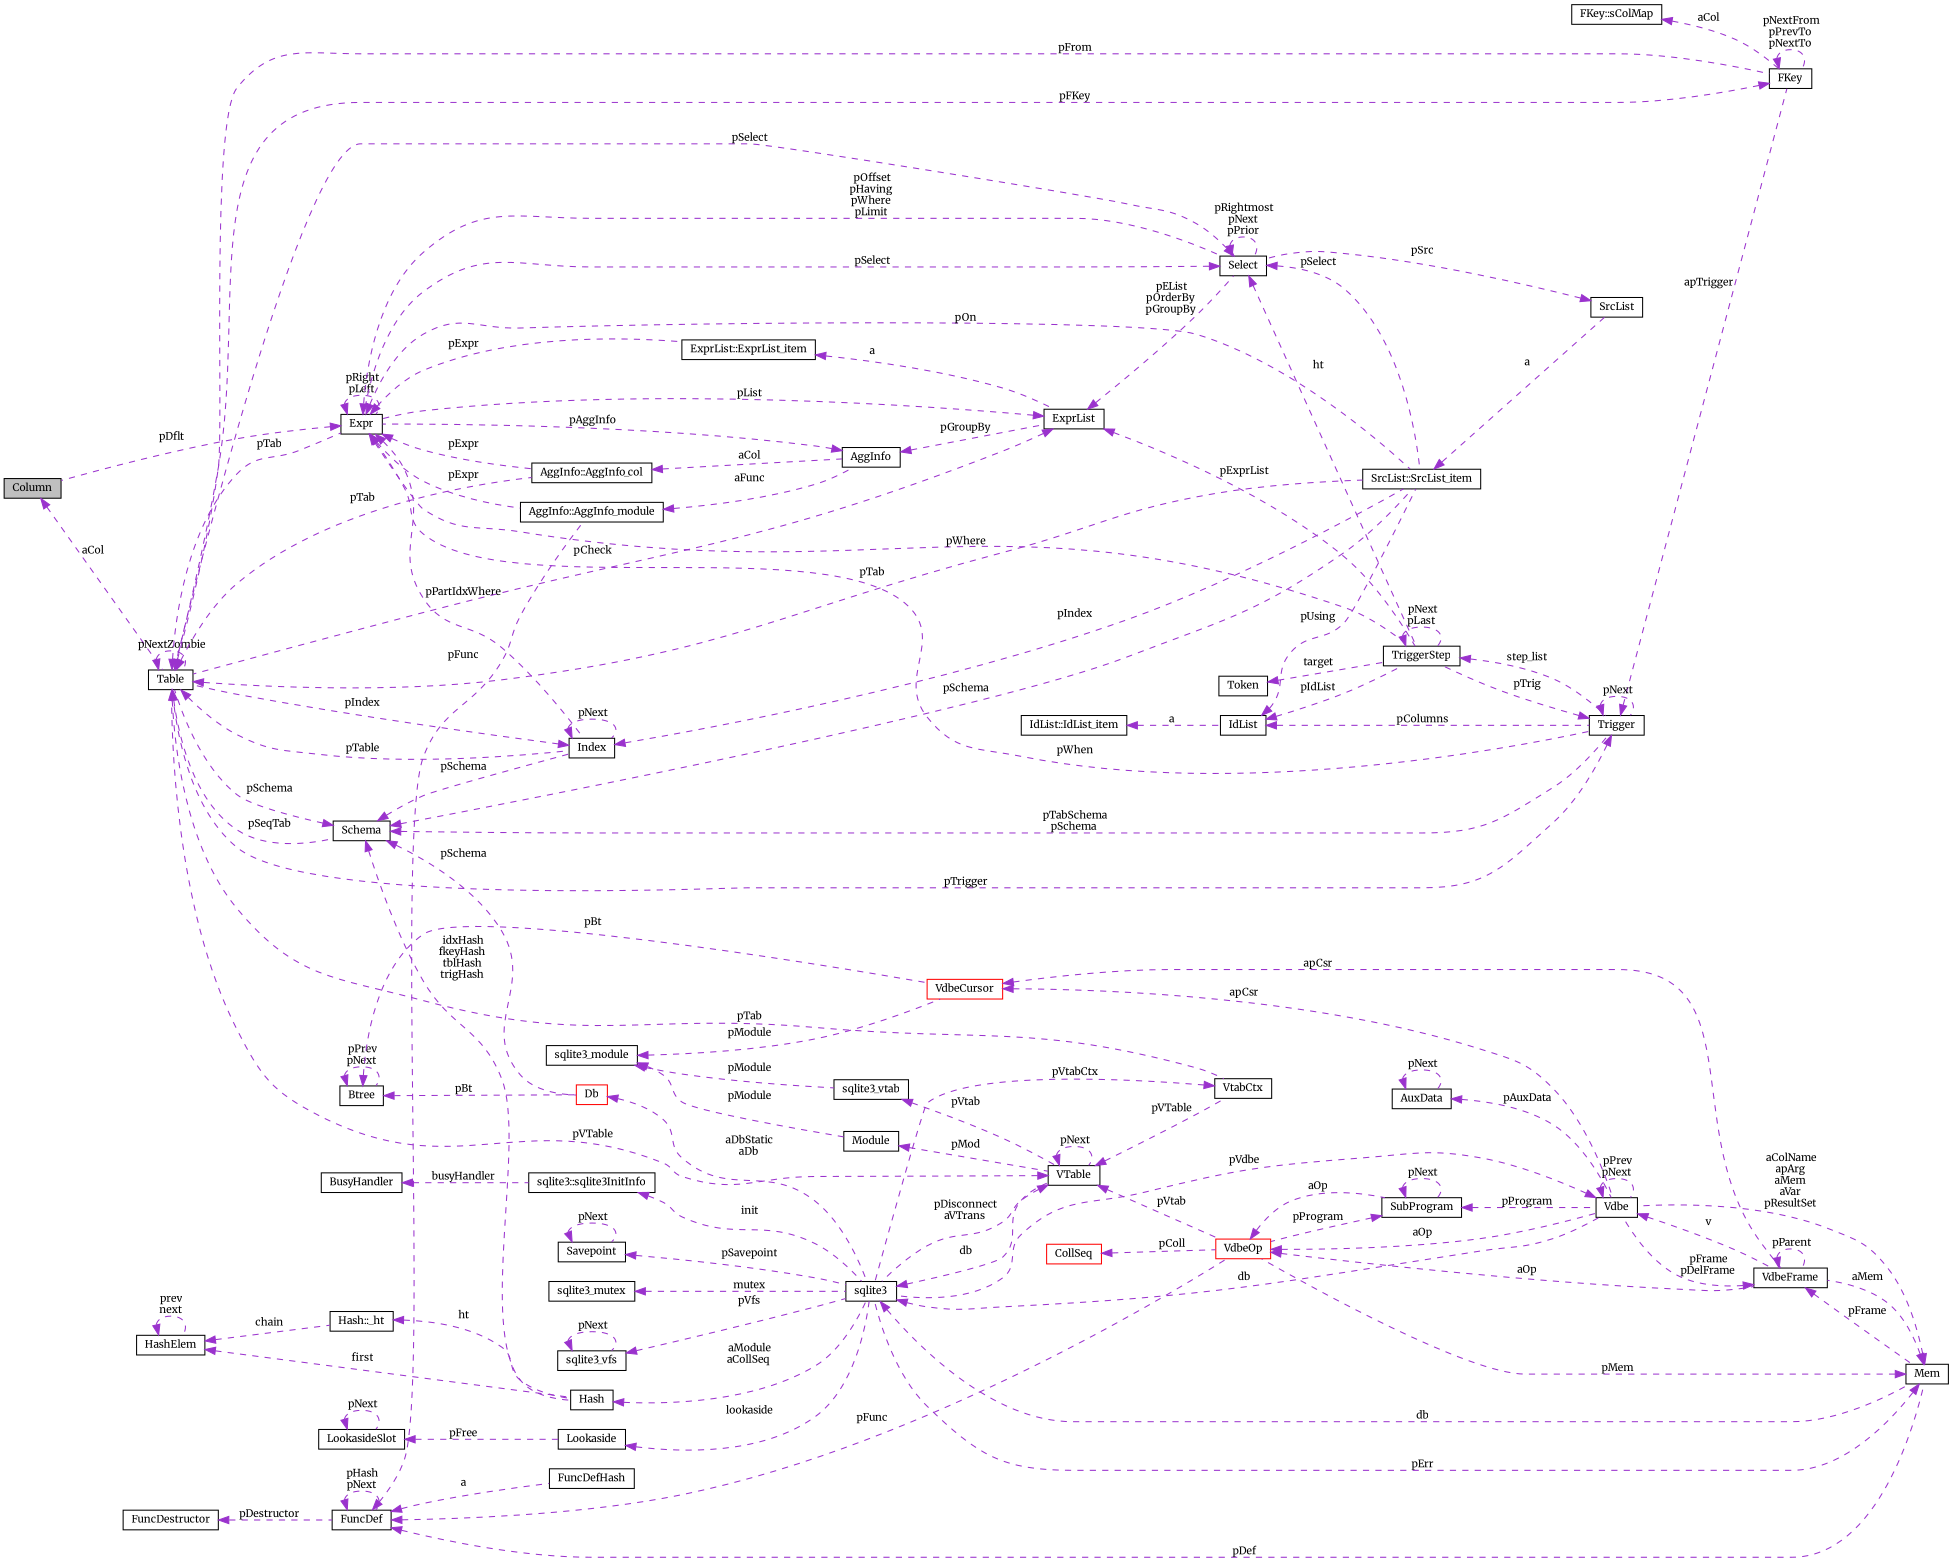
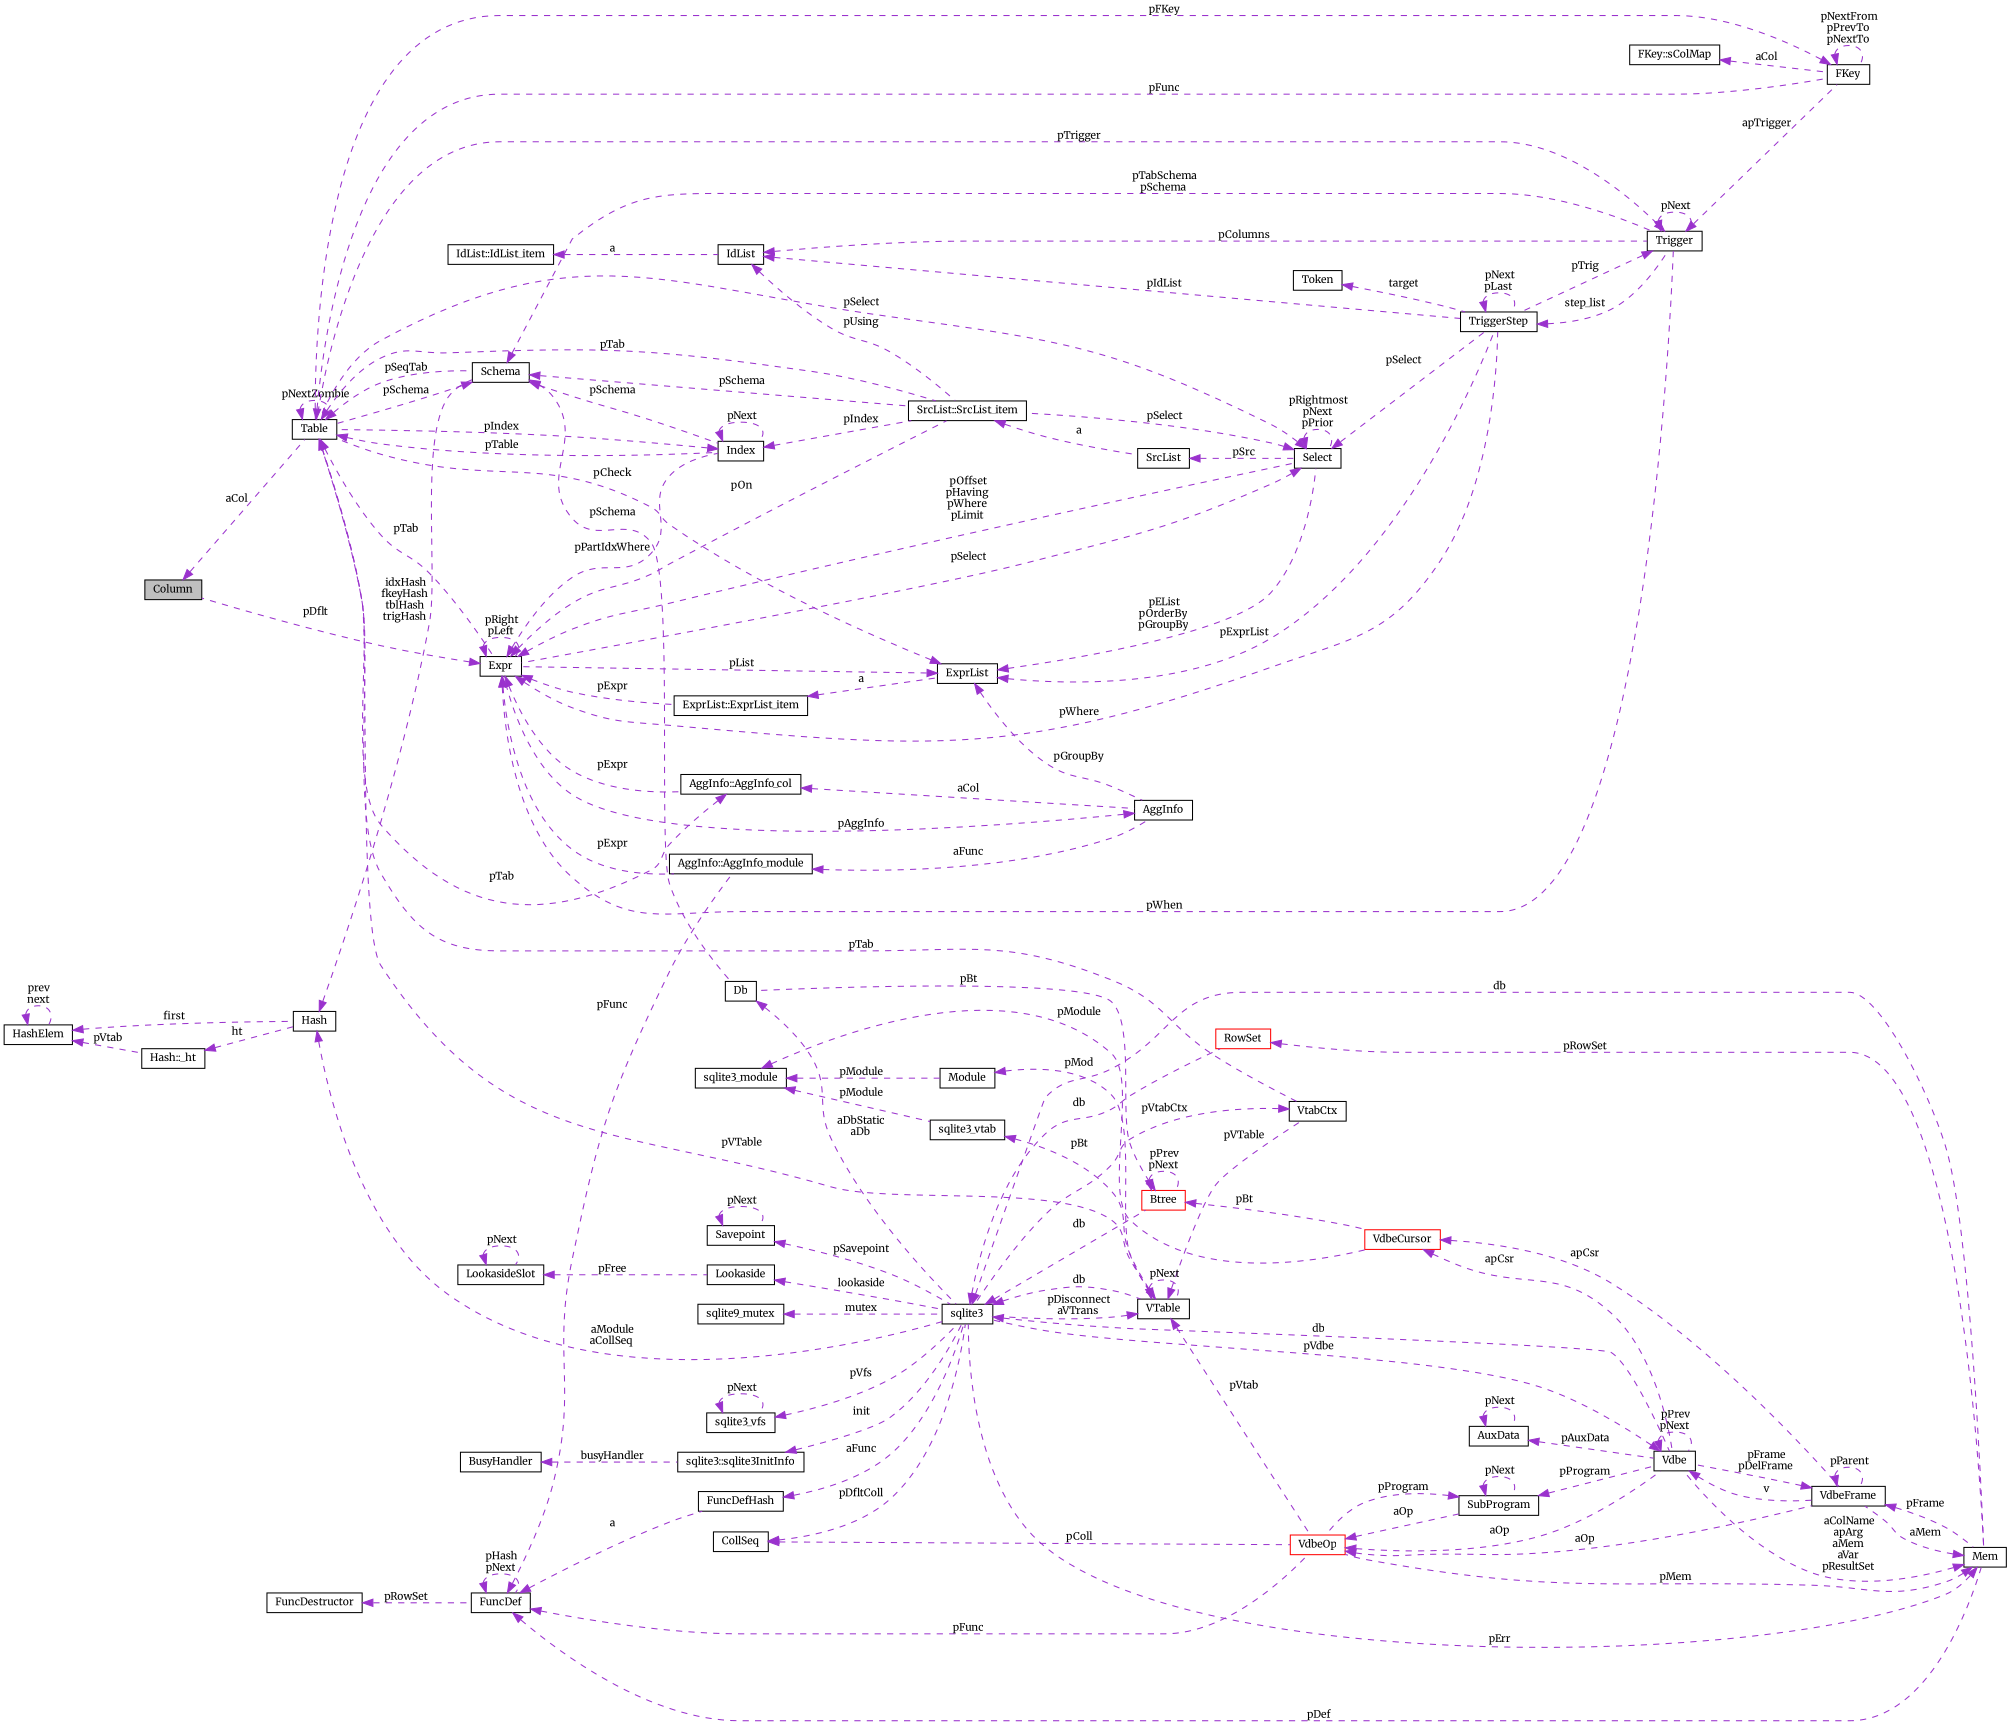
(1074, 48) -> (1164, 88)
(1317, 366) -> (1403, 361)
(977, 437) -> (1049, 765)
(332, 528) -> (396, 841)
none -> (1243, 1039)
(592, 1095) -> (741, 991)
(362, 1096) -> (1164, 1200)
(965, 1102) -> (1078, 1144)
(508, 1124) -> (416, 689)
(1074, 1254) -> (741, 1542)
none -> (1070, 1255)
(592, 1291) -> (741, 1314)
(269, 1323) -> (107, 1038)
none -> (906, 1438)
none -> (914, 1471)
(269, 1514) -> (405, 1597)
